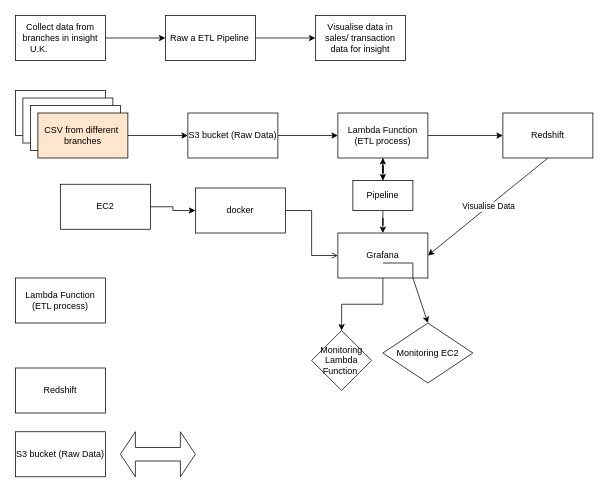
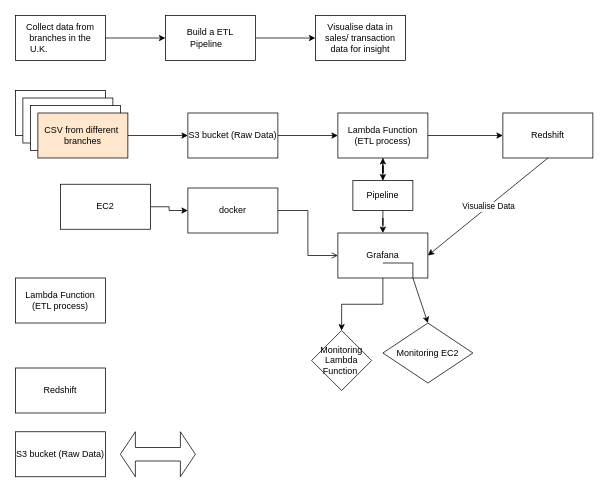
(60, 38) -> (60, 38)
(210, 38) -> (210, 38)
(240, 210) -> (233, 210)
